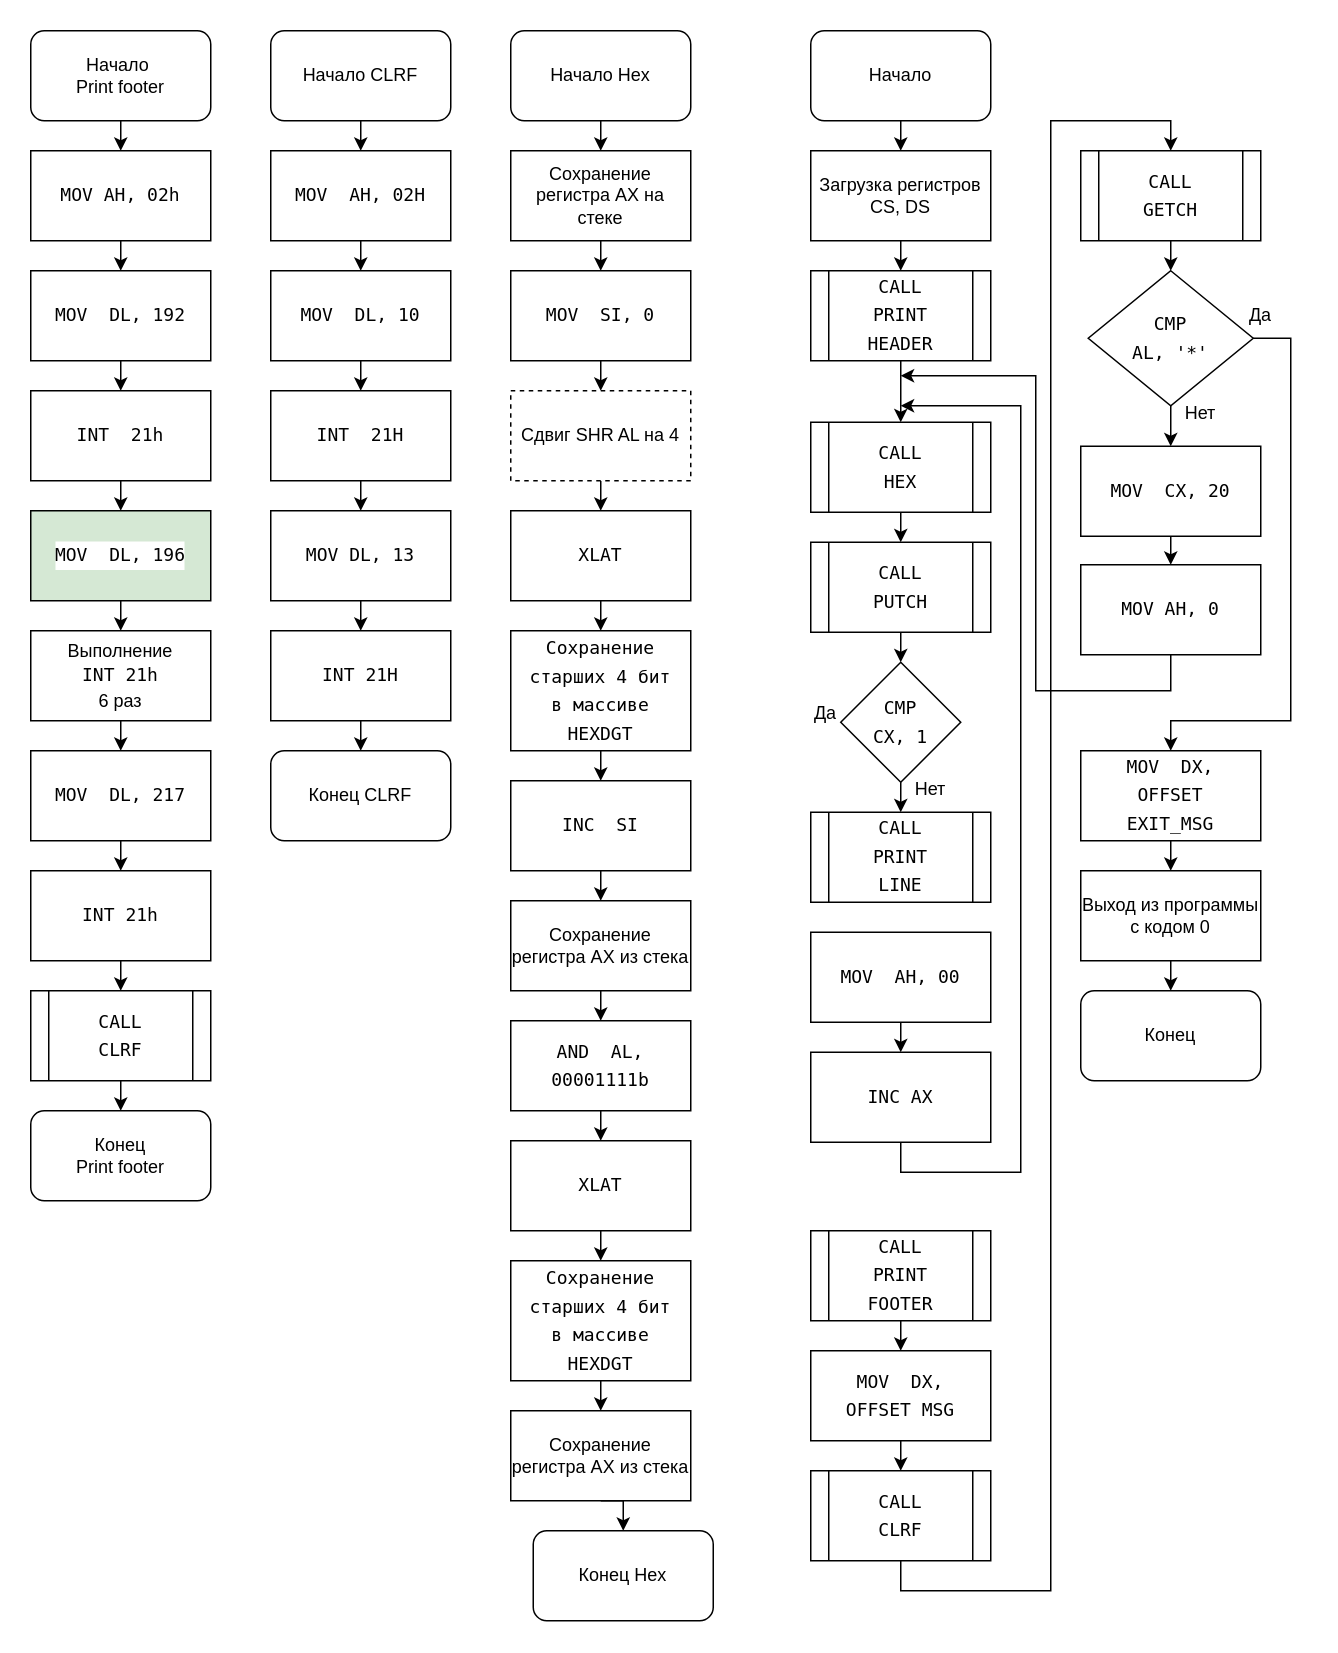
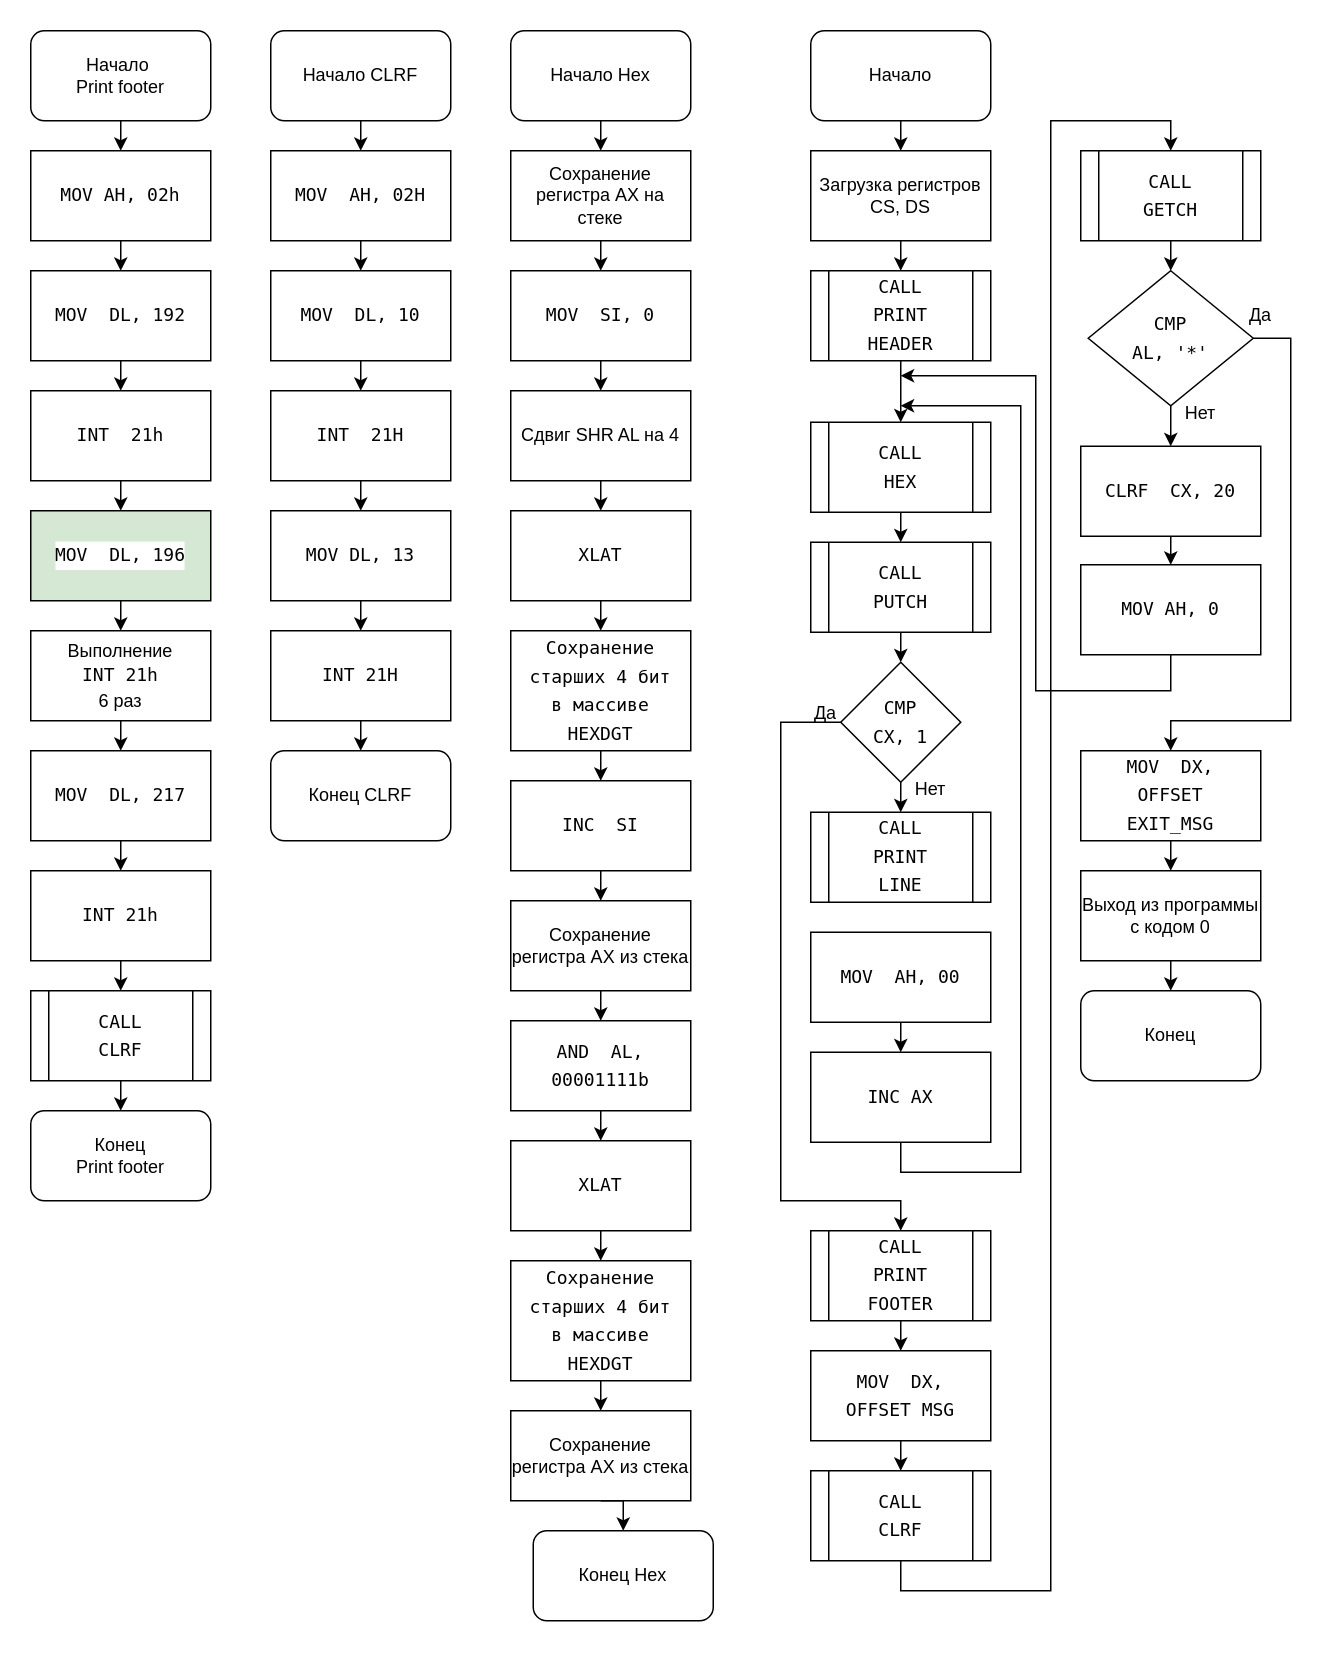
(601, 436) -> (601, 436)
(1171, 491) -> (1171, 491)
none -> (781, 1002)
